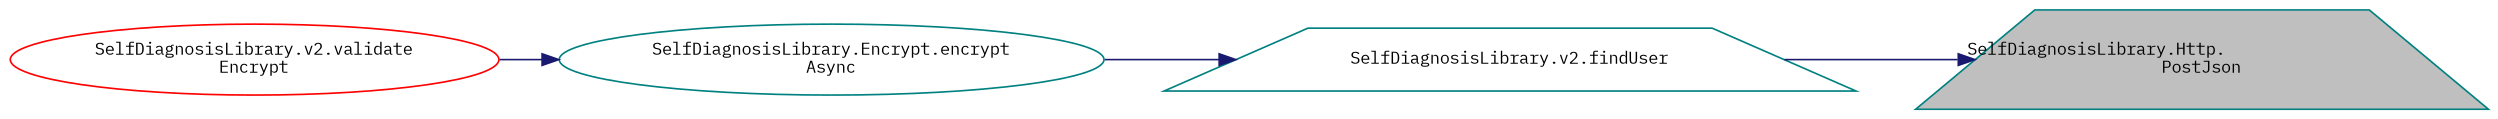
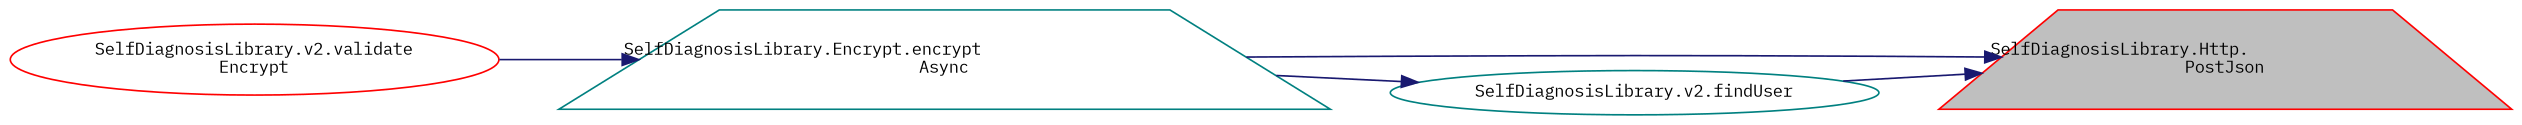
none -> (1616, 56)
(832, 60) -> (945, 60)
(1510, 60) -> (1635, 93)
(2202, 60) -> (2225, 60)
